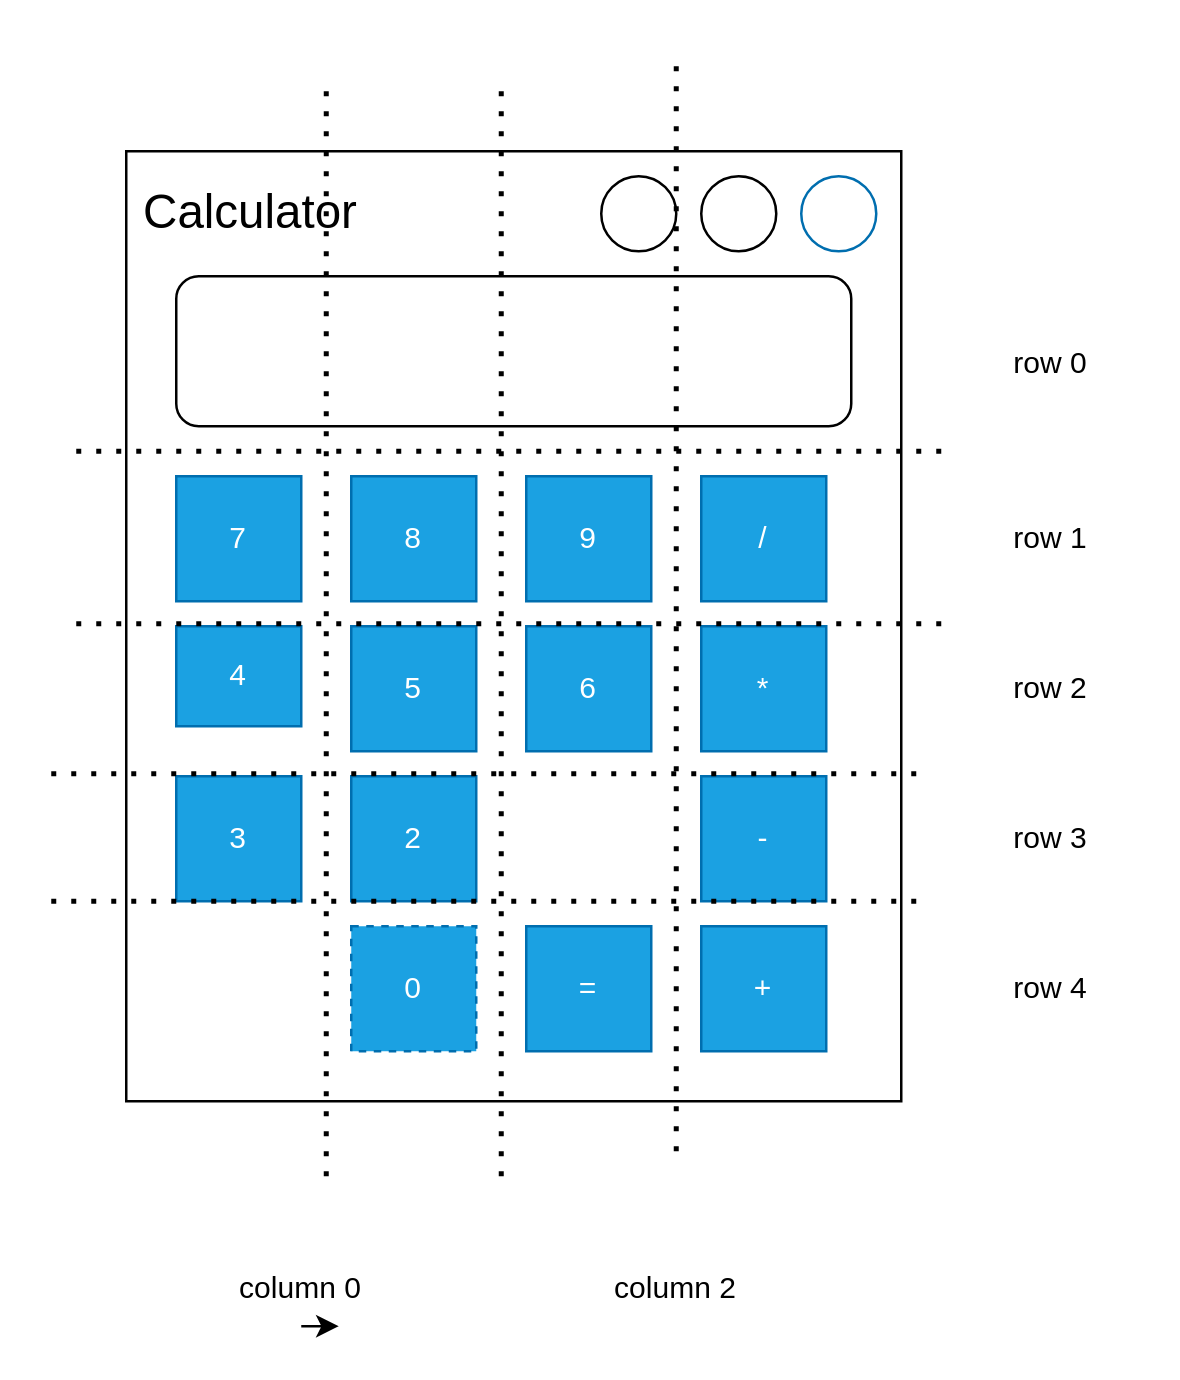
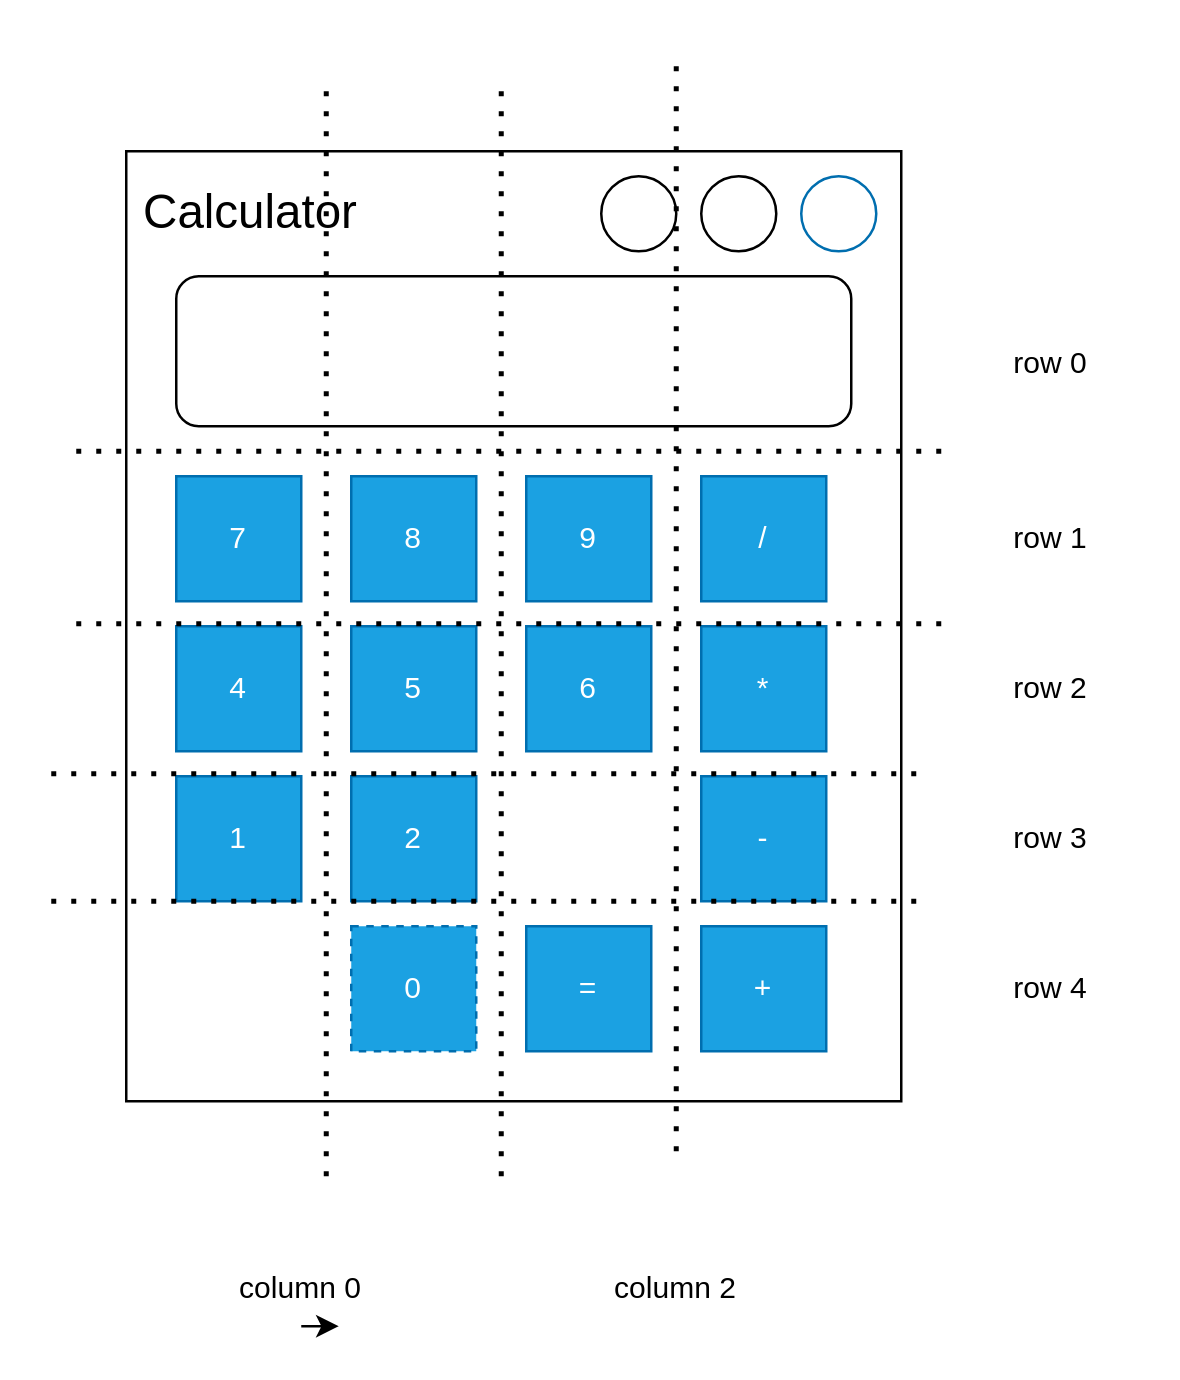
(239, 676) -> (239, 689)
(239, 839) -> (239, 839)
